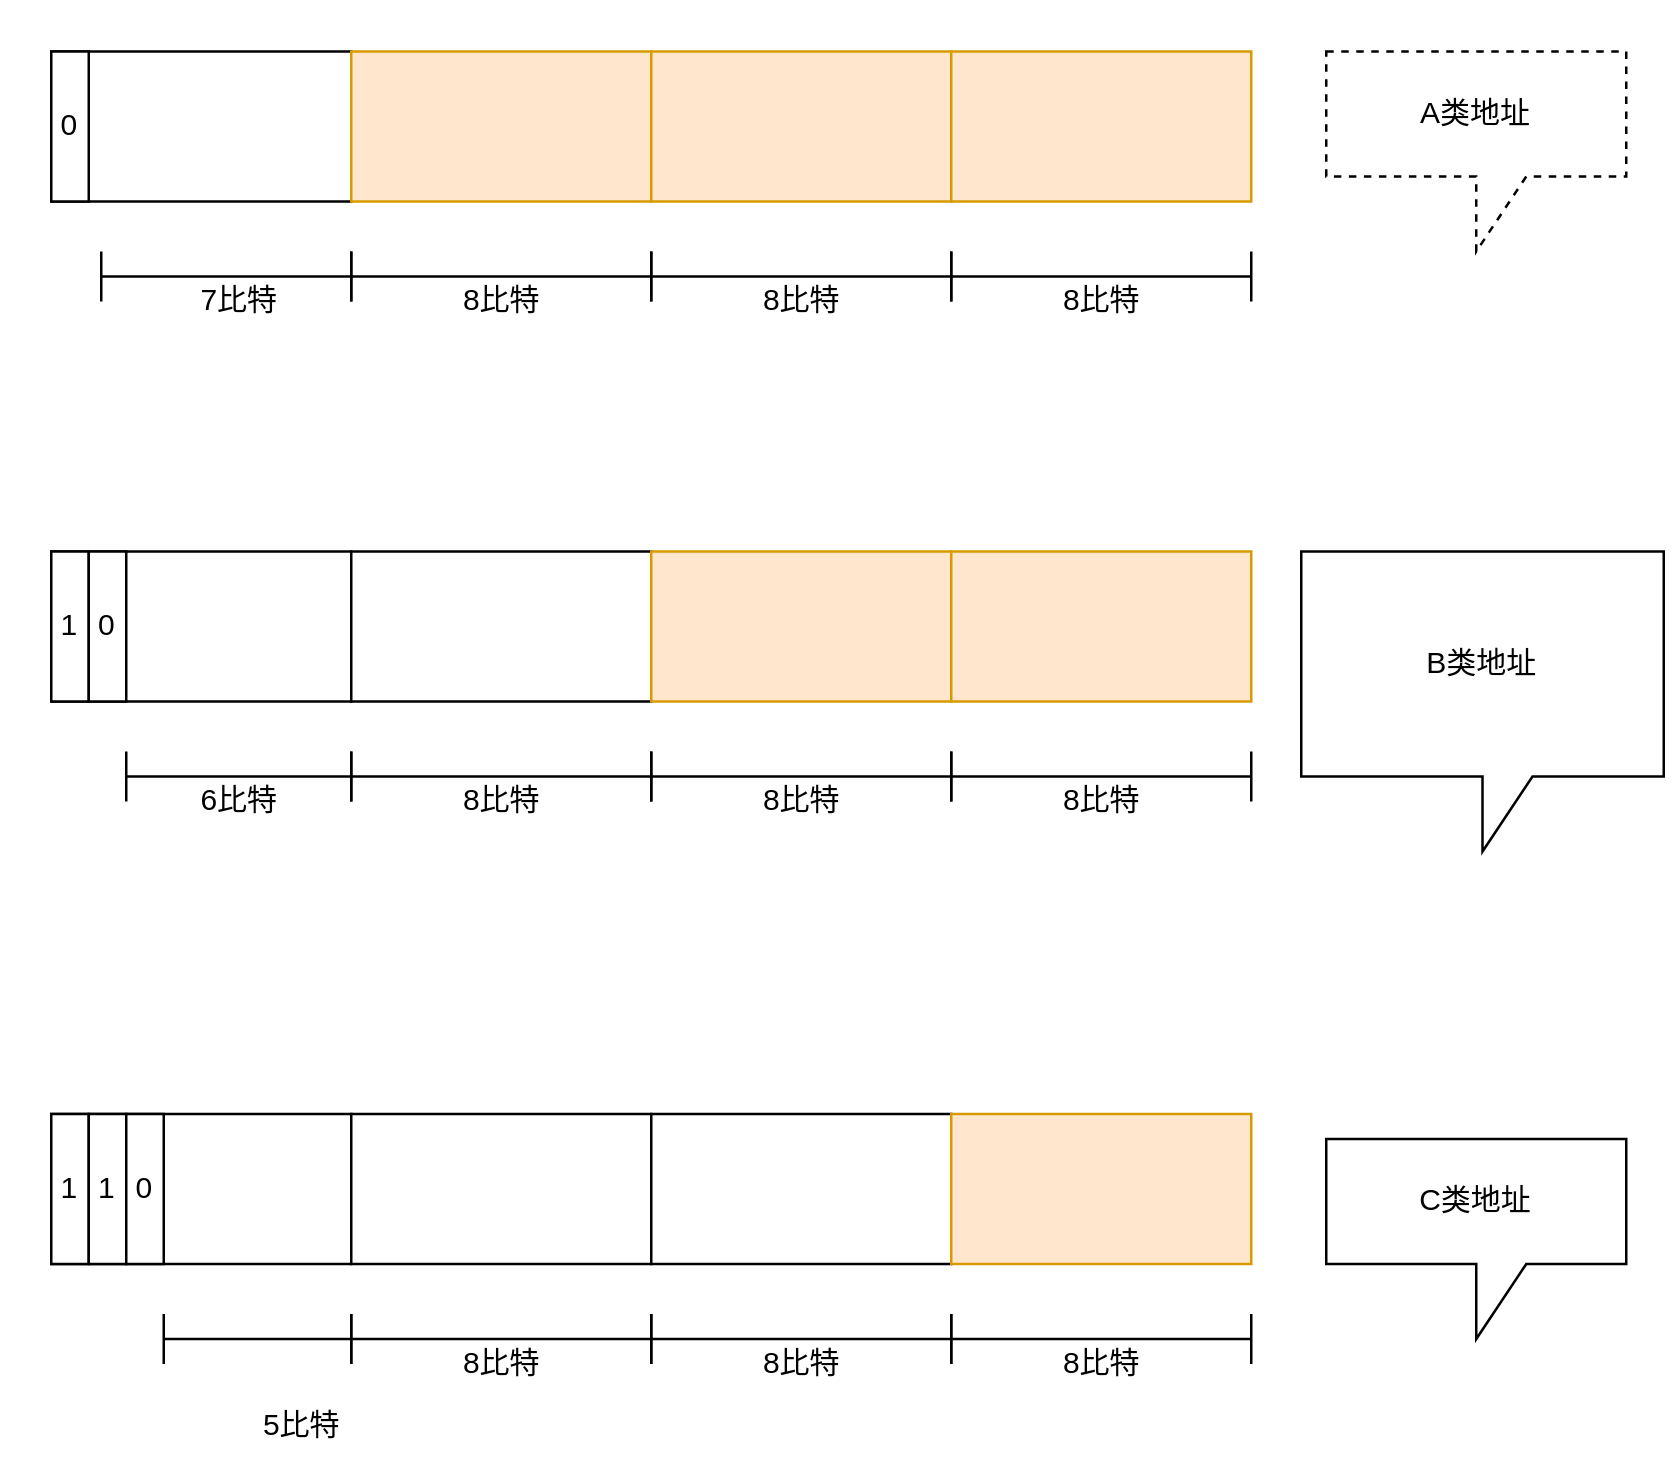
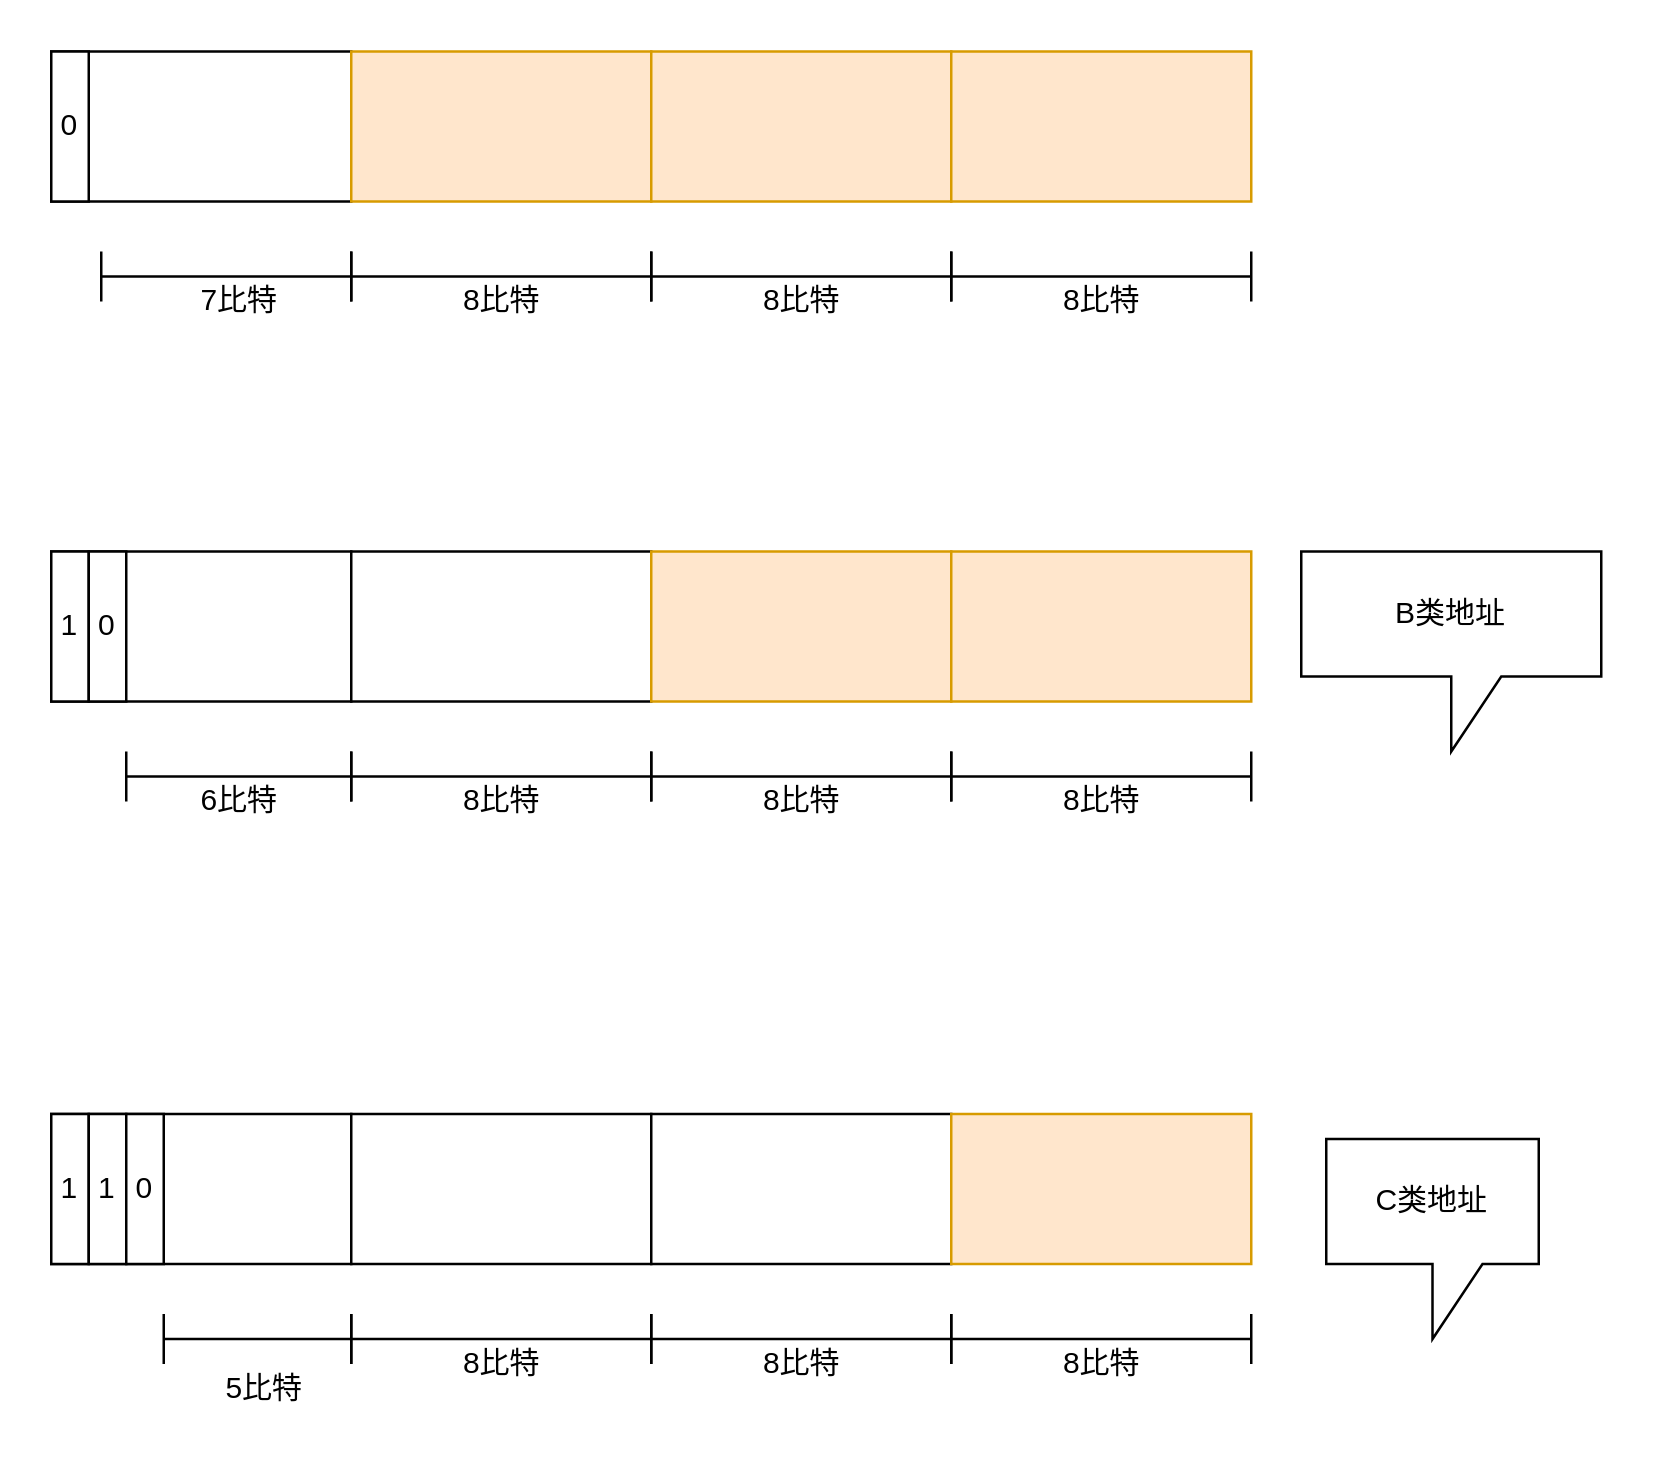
(1476, 151) -> none
(1483, 701) -> (1451, 651)
(1476, 1239) -> (1433, 1239)
(301, 1426) -> (264, 1389)
